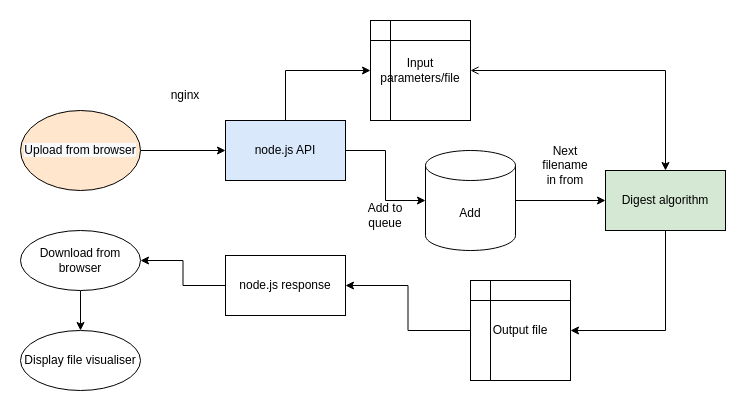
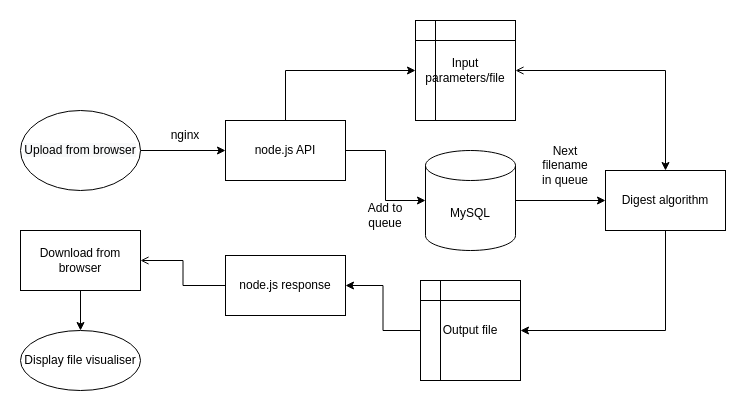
(421, 71) -> (466, 71)
(186, 96) -> (186, 136)
(81, 151) -> (81, 151)
(286, 151) -> (286, 151)
(566, 166) -> (566, 166)
(666, 201) -> (666, 201)
(471, 214) -> (471, 214)
(81, 261) -> (81, 261)
(148, 261) -> (146, 261)
(521, 331) -> (471, 331)
